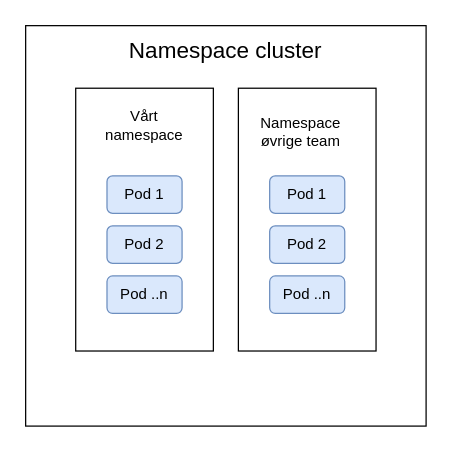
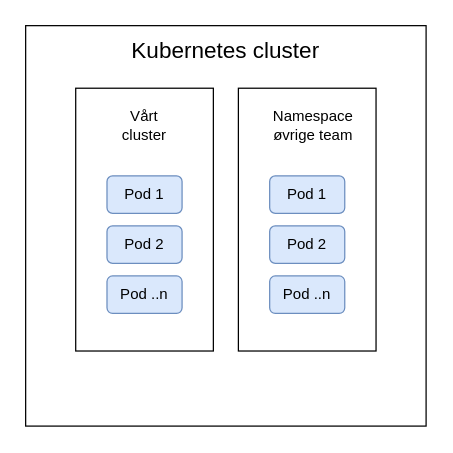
(226, 51) -> (226, 51)
(144, 126) -> (144, 126)
(301, 132) -> (313, 126)
